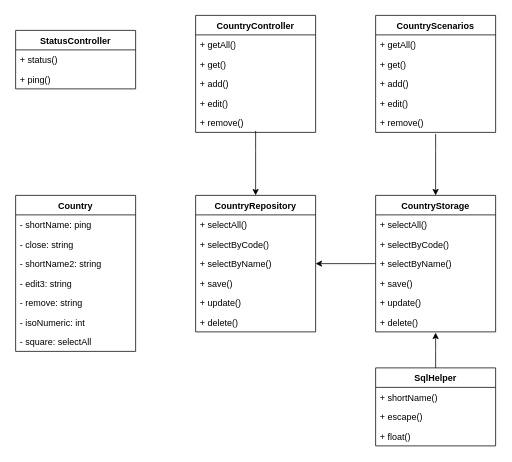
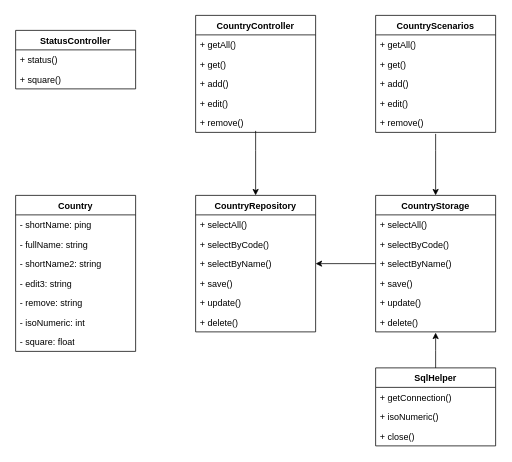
(38, 80) -> (44, 80)
(52, 245) -> (58, 245)
(61, 343) -> (53, 343)
(411, 398) -> (420, 398)
(404, 418) -> (412, 418)
(400, 437) -> (400, 437)
